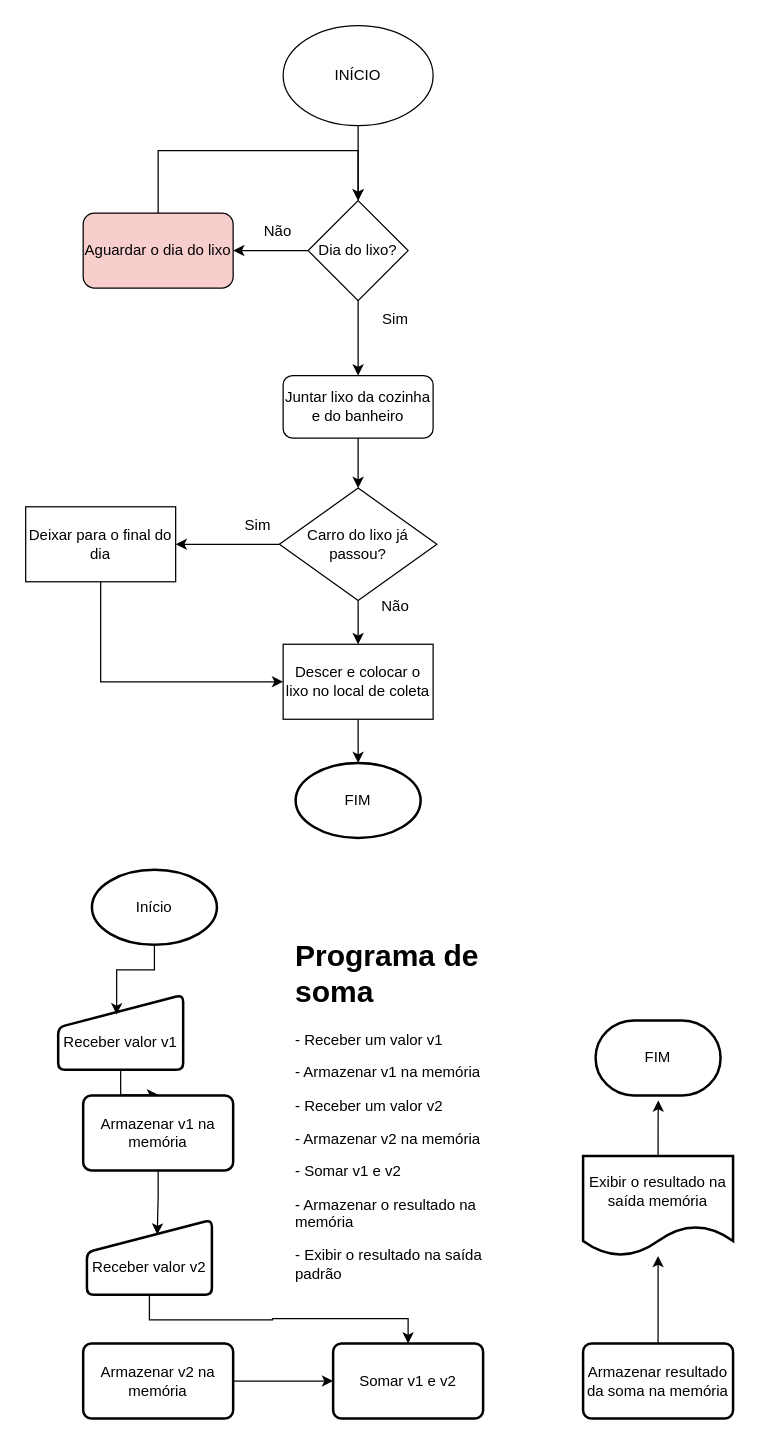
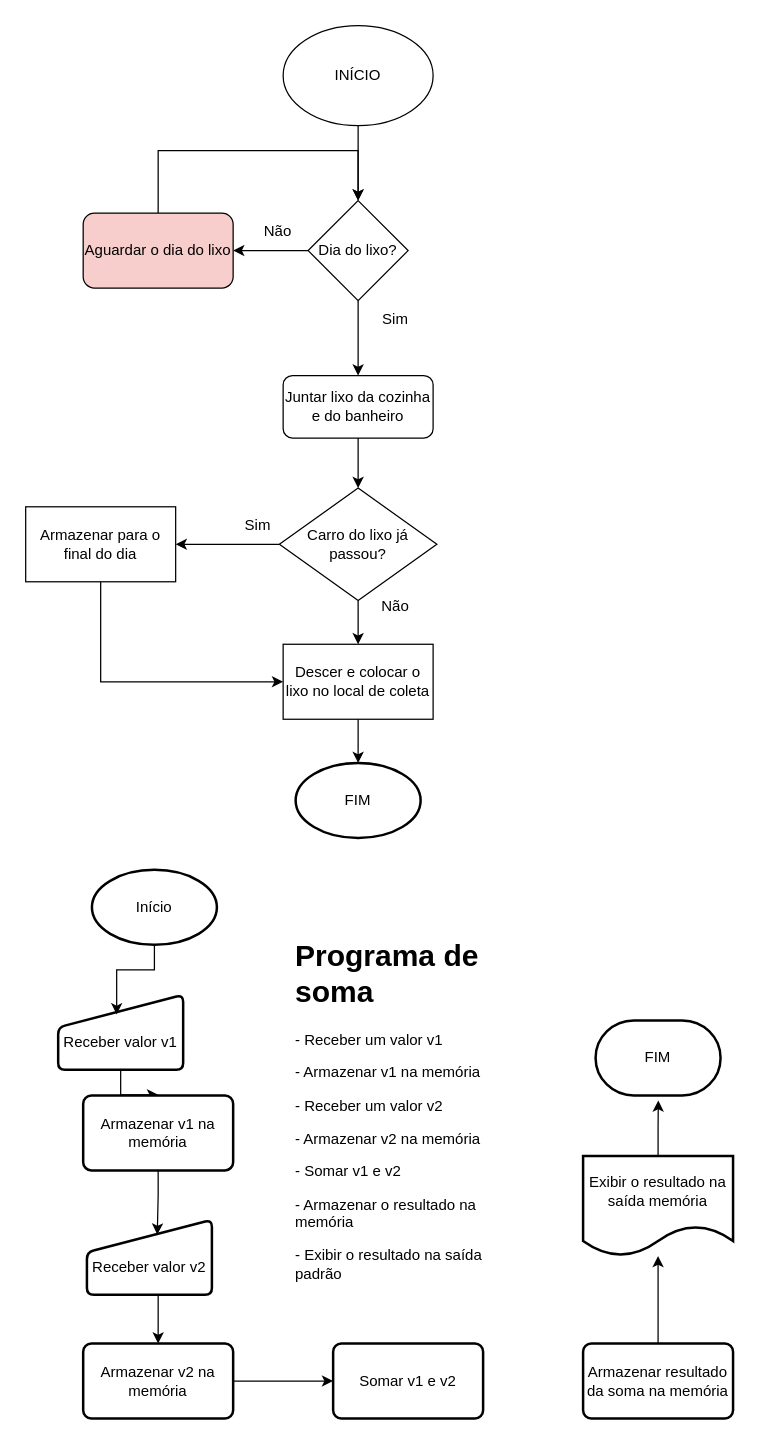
(101, 544) -> (101, 544)
(274, 1319) -> (158, 1311)
